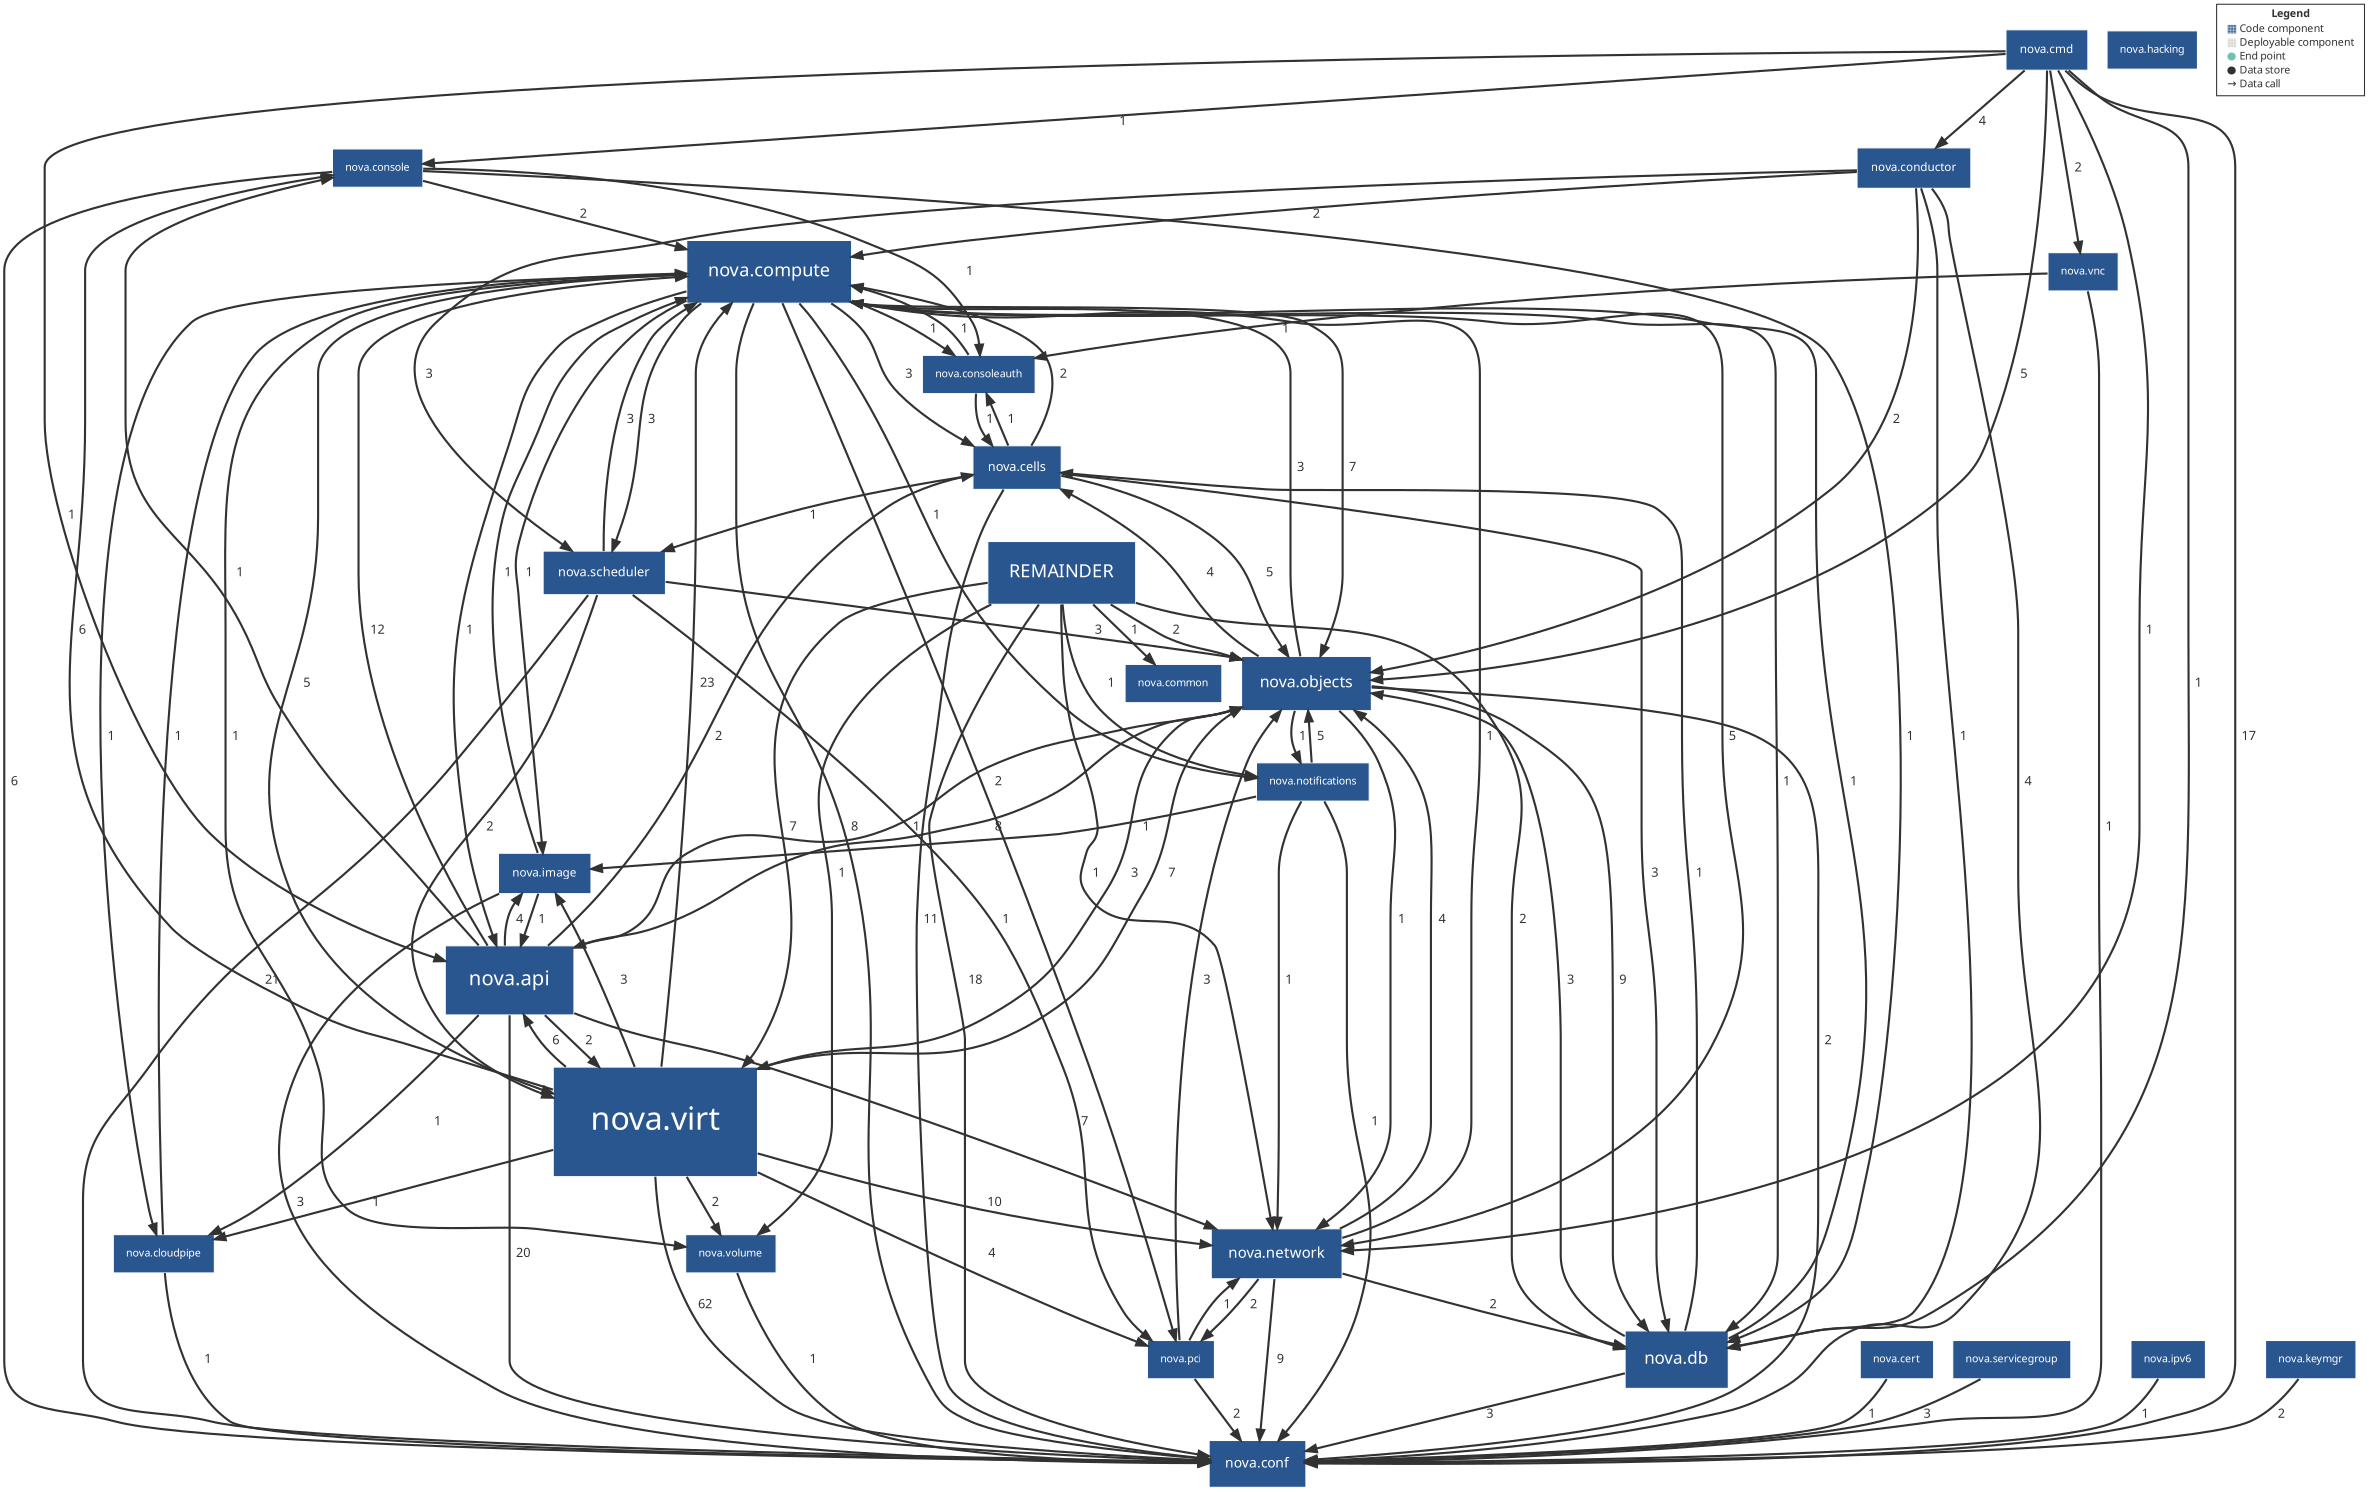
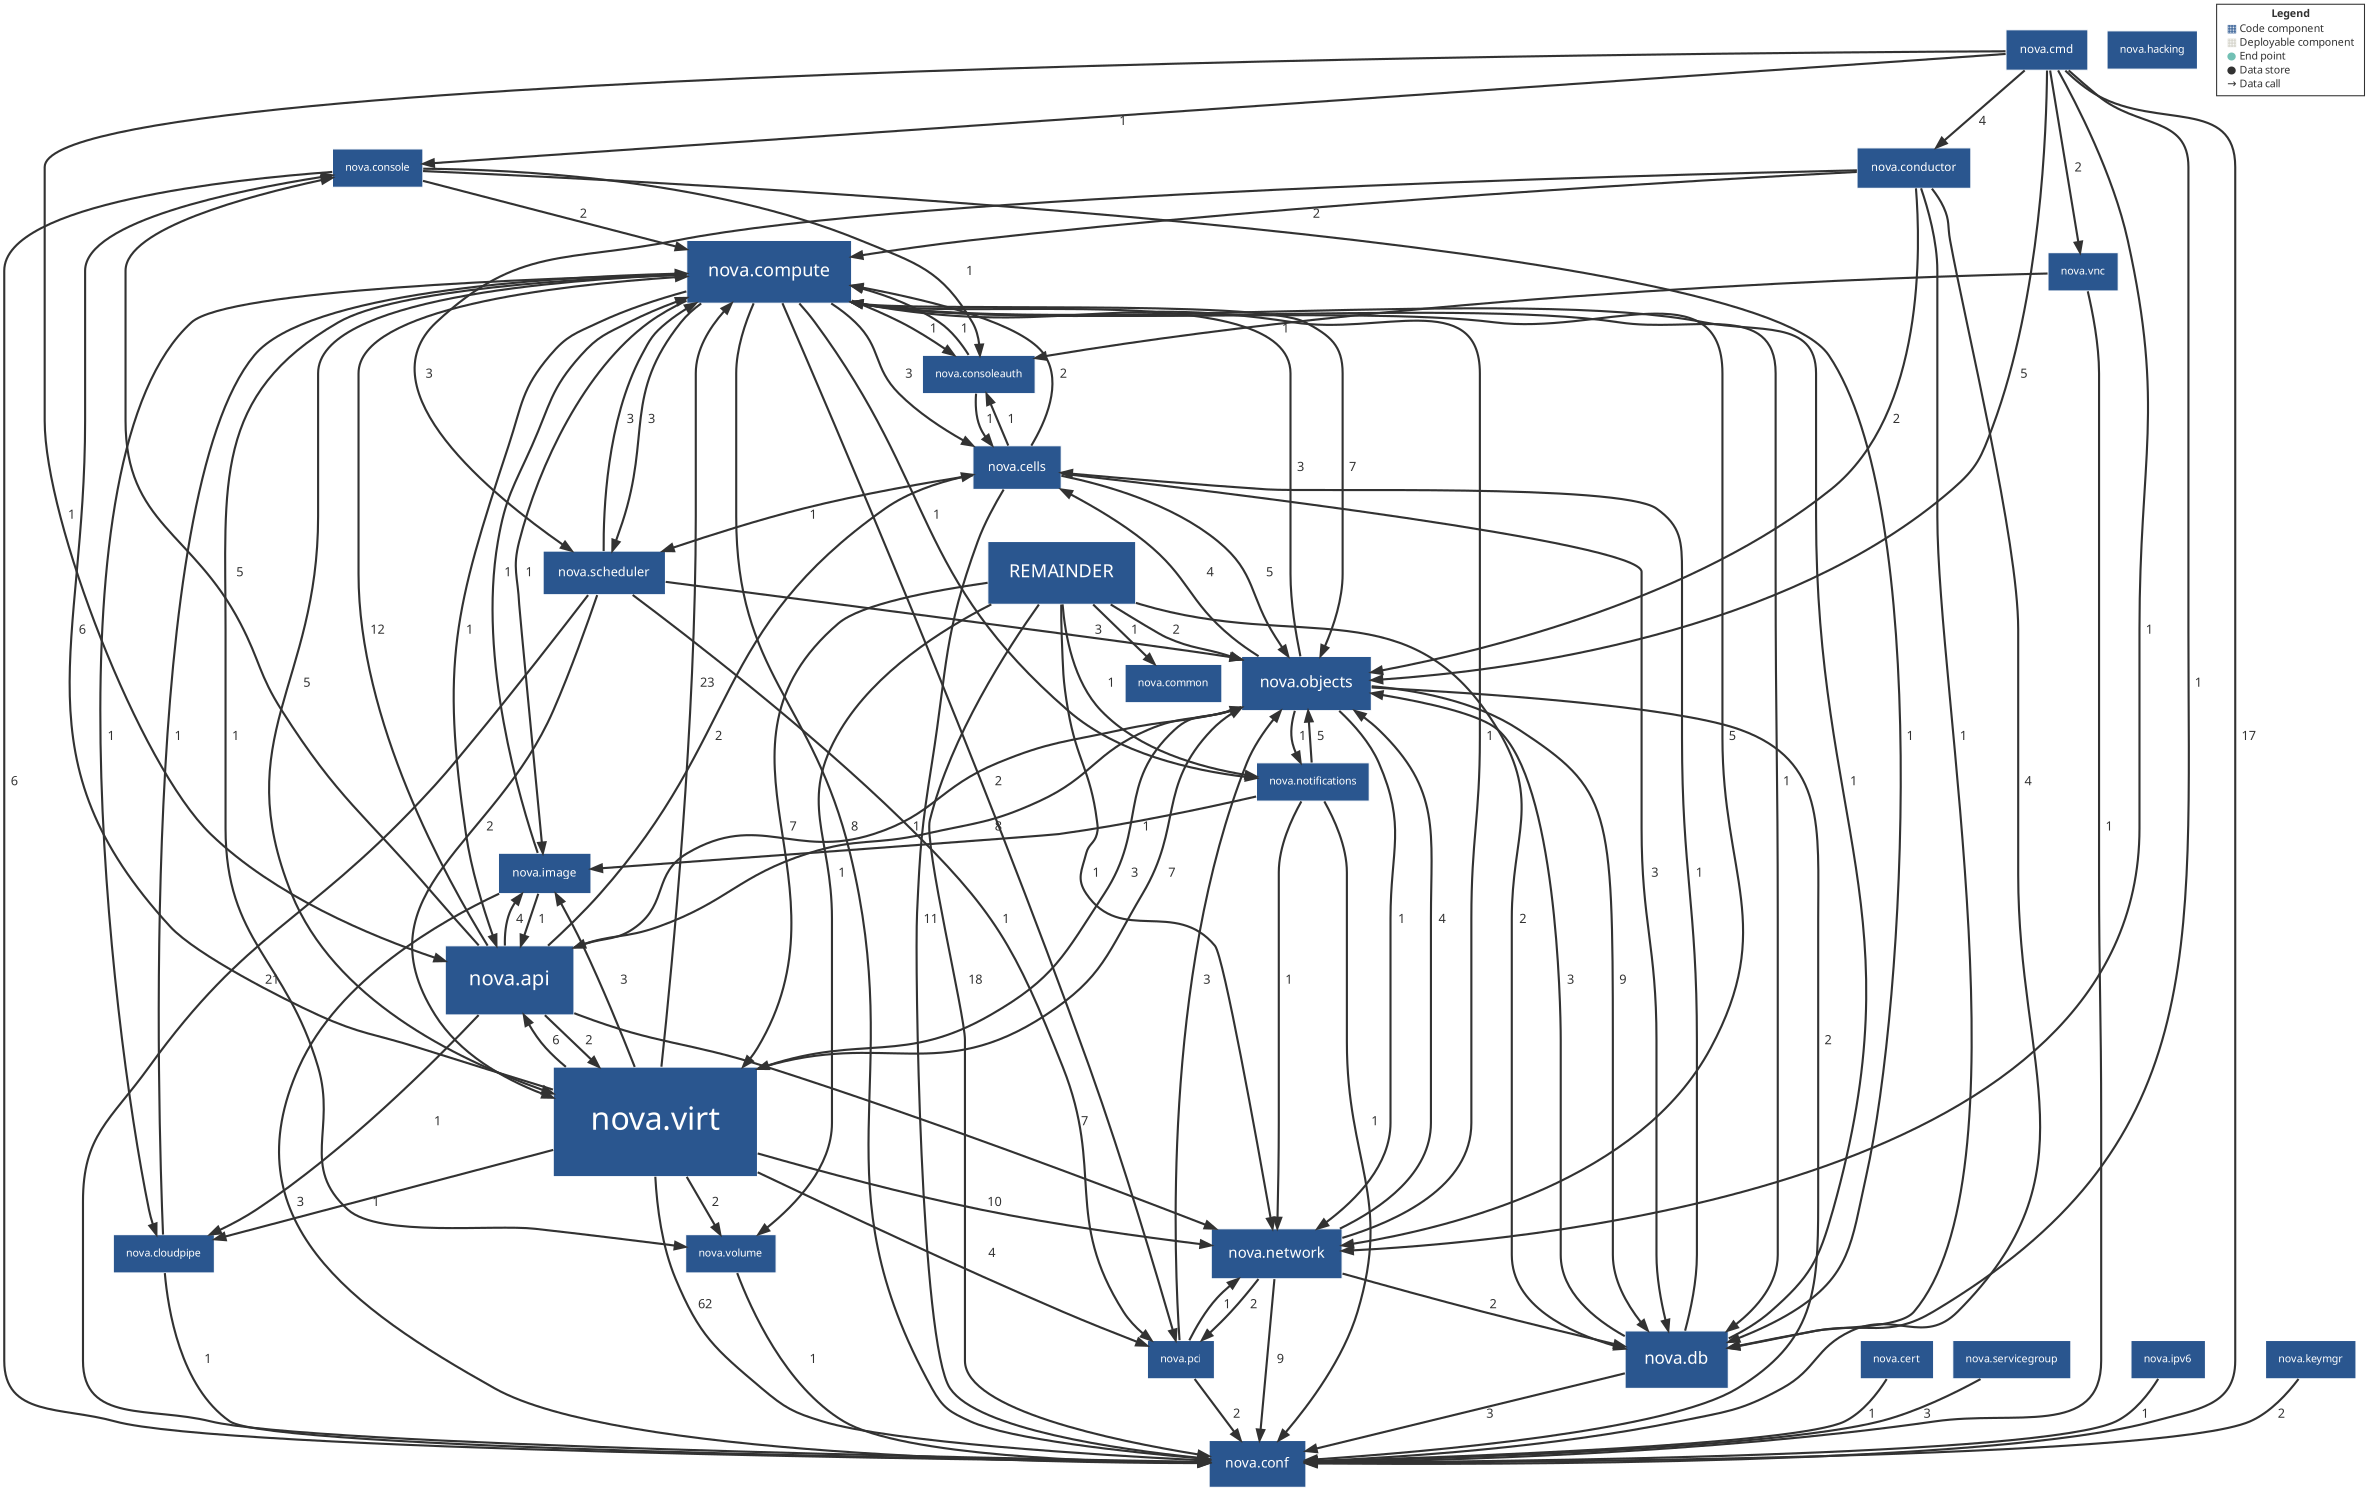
(237, 573) -> (237, 573)
(675, 1420) -> none
